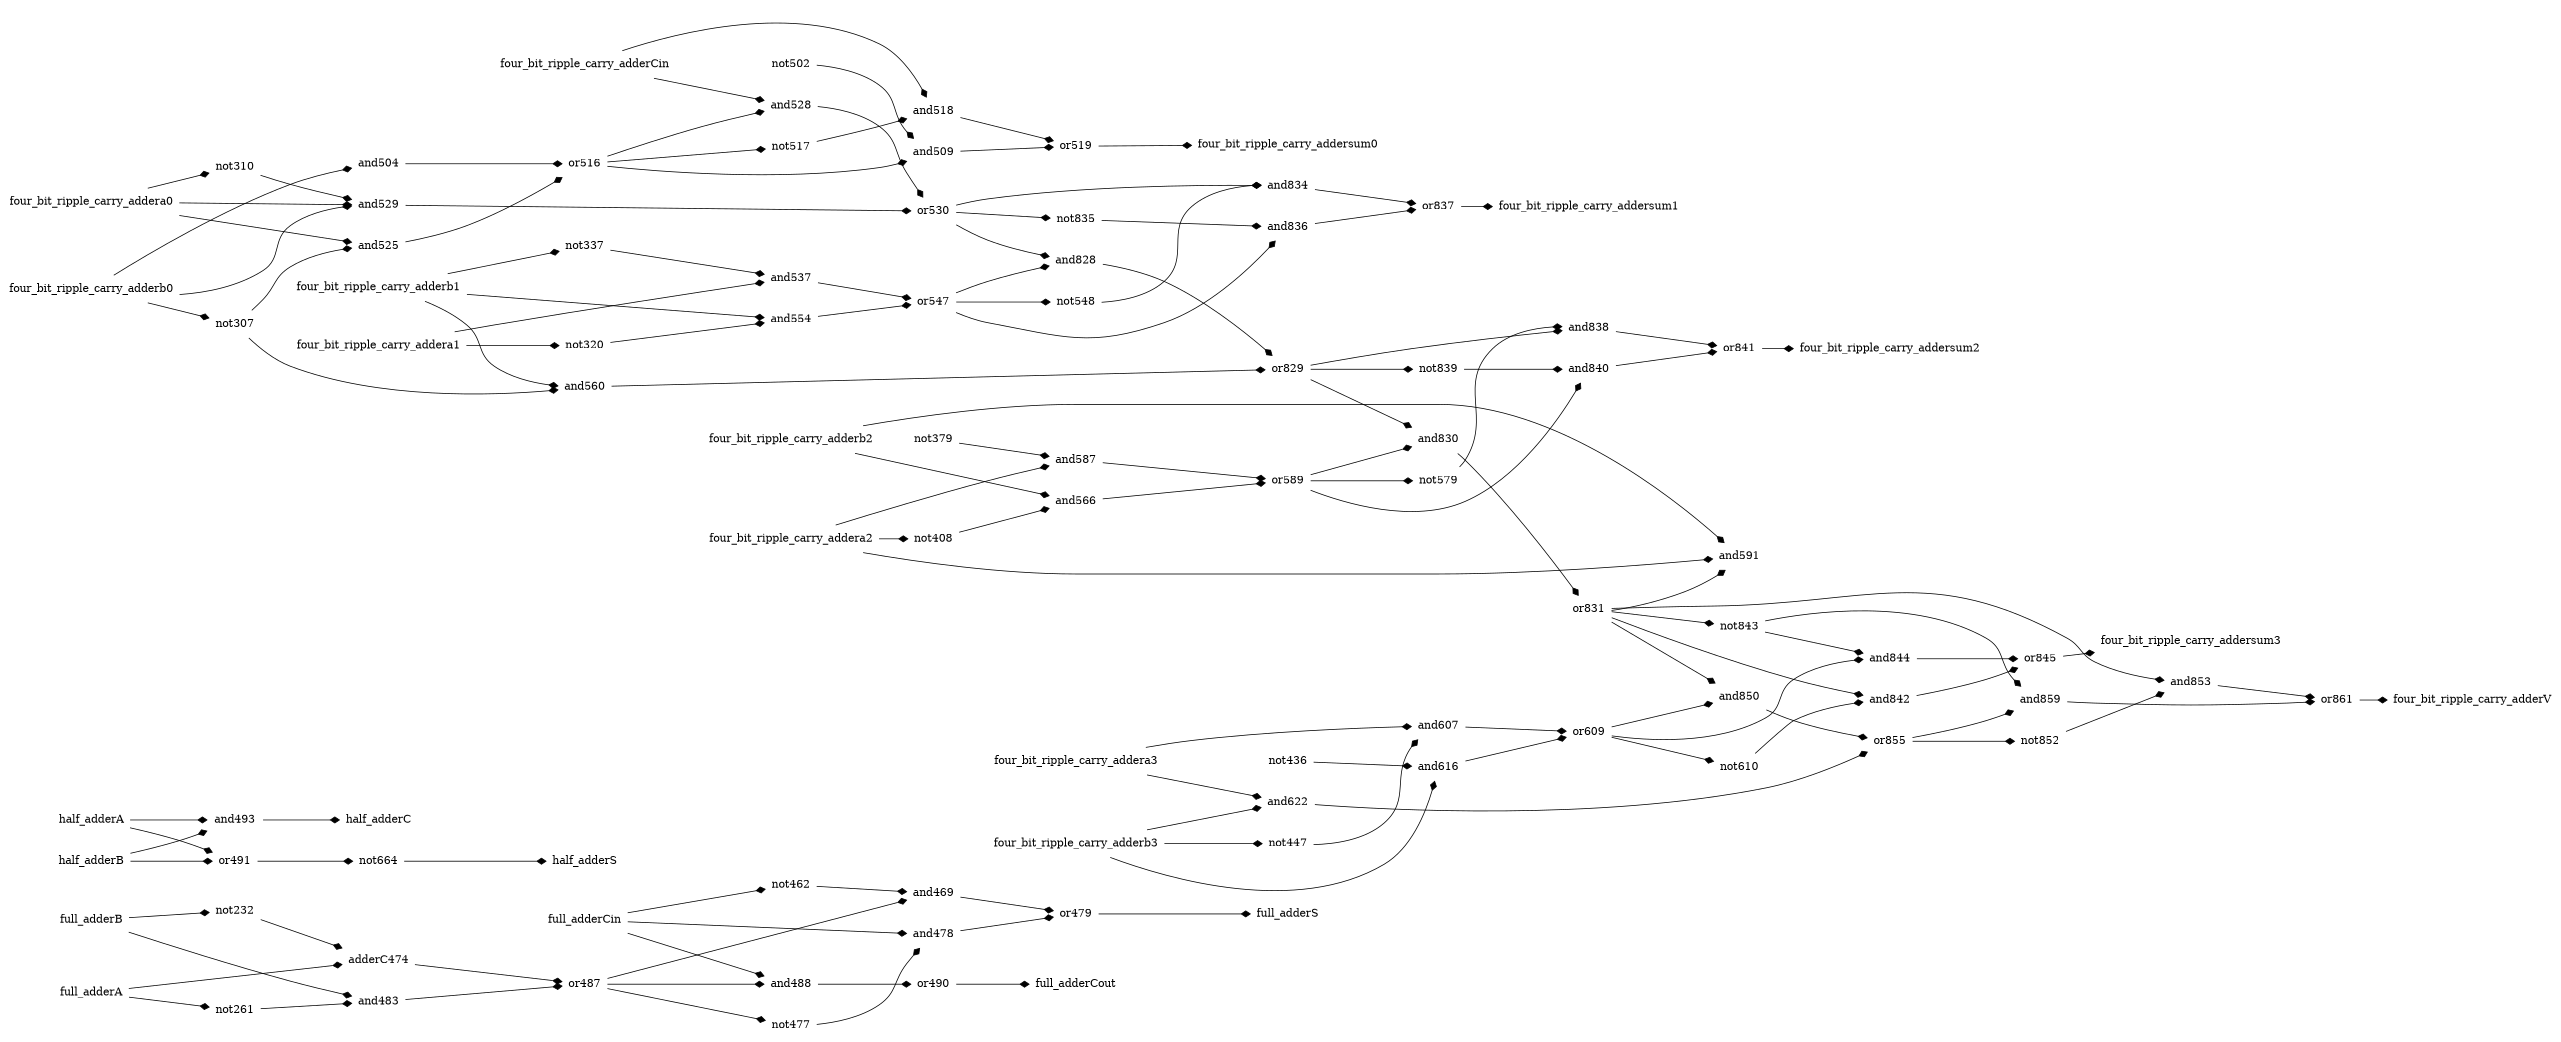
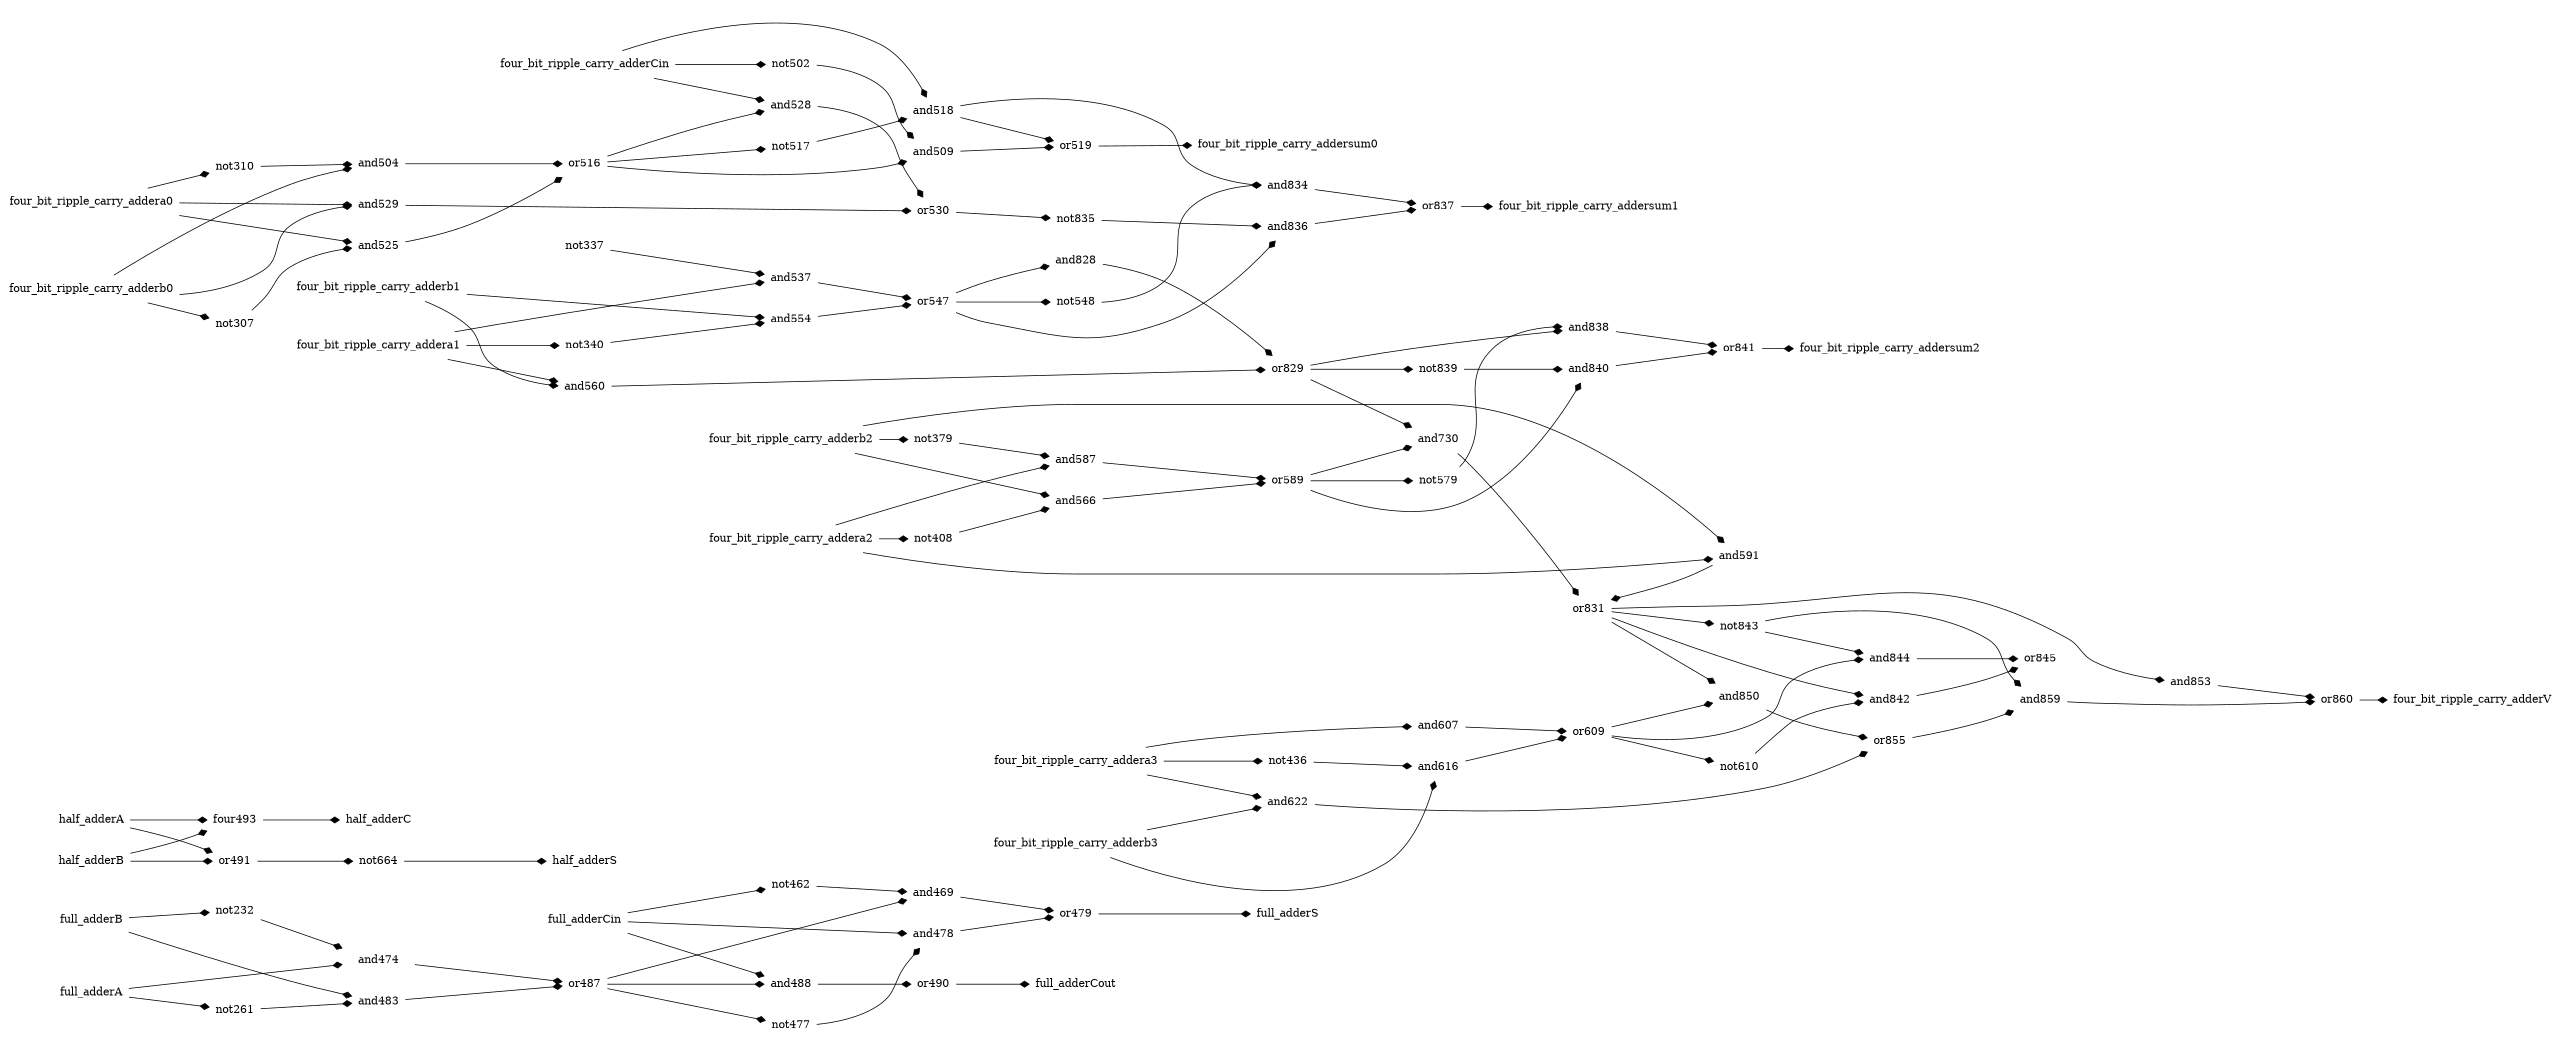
none -> (716, 64)
(301, 187) -> (302, 165)
(1103, 189) -> (1120, 108)
(997, 243) -> none
(499, 263) -> none
(585, 346) -> (585, 346)
(393, 390) -> (488, 368)
none -> (889, 440)
(1438, 440) -> (1438, 440)
(1666, 598) -> (1668, 584)
(2191, 641) -> none
(2337, 700) -> (2337, 700)
(2040, 741) -> none
none -> (1208, 761)
(235, 820) -> (235, 820)
(1288, 844) -> none
(379, 961) -> (379, 961)
